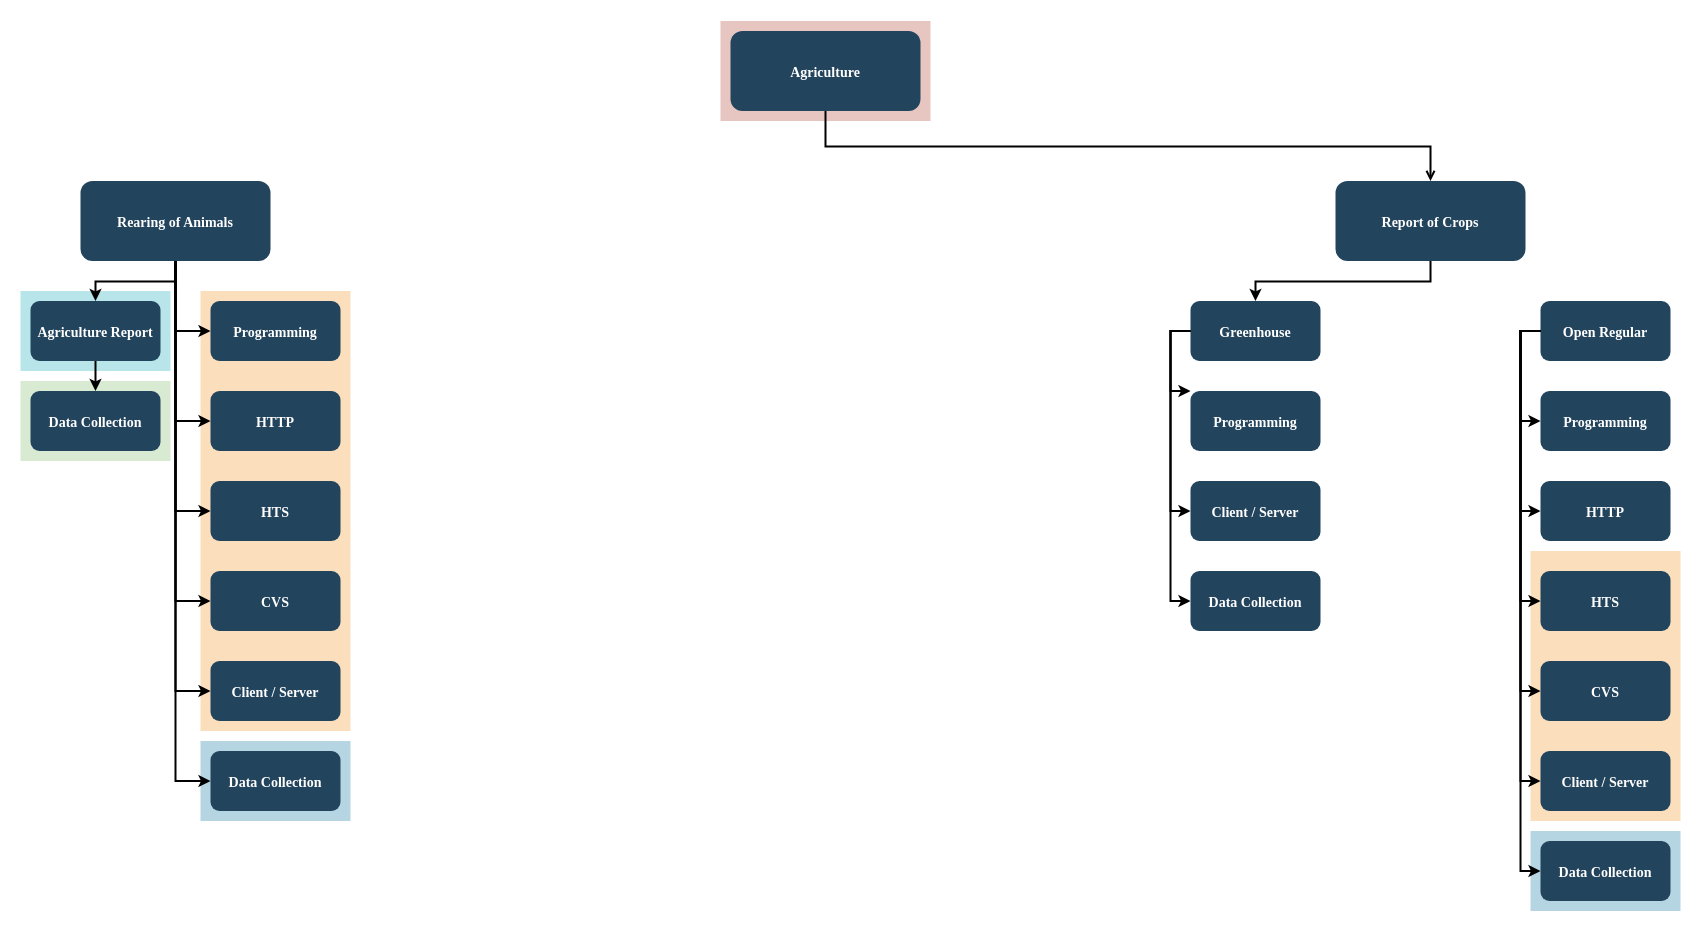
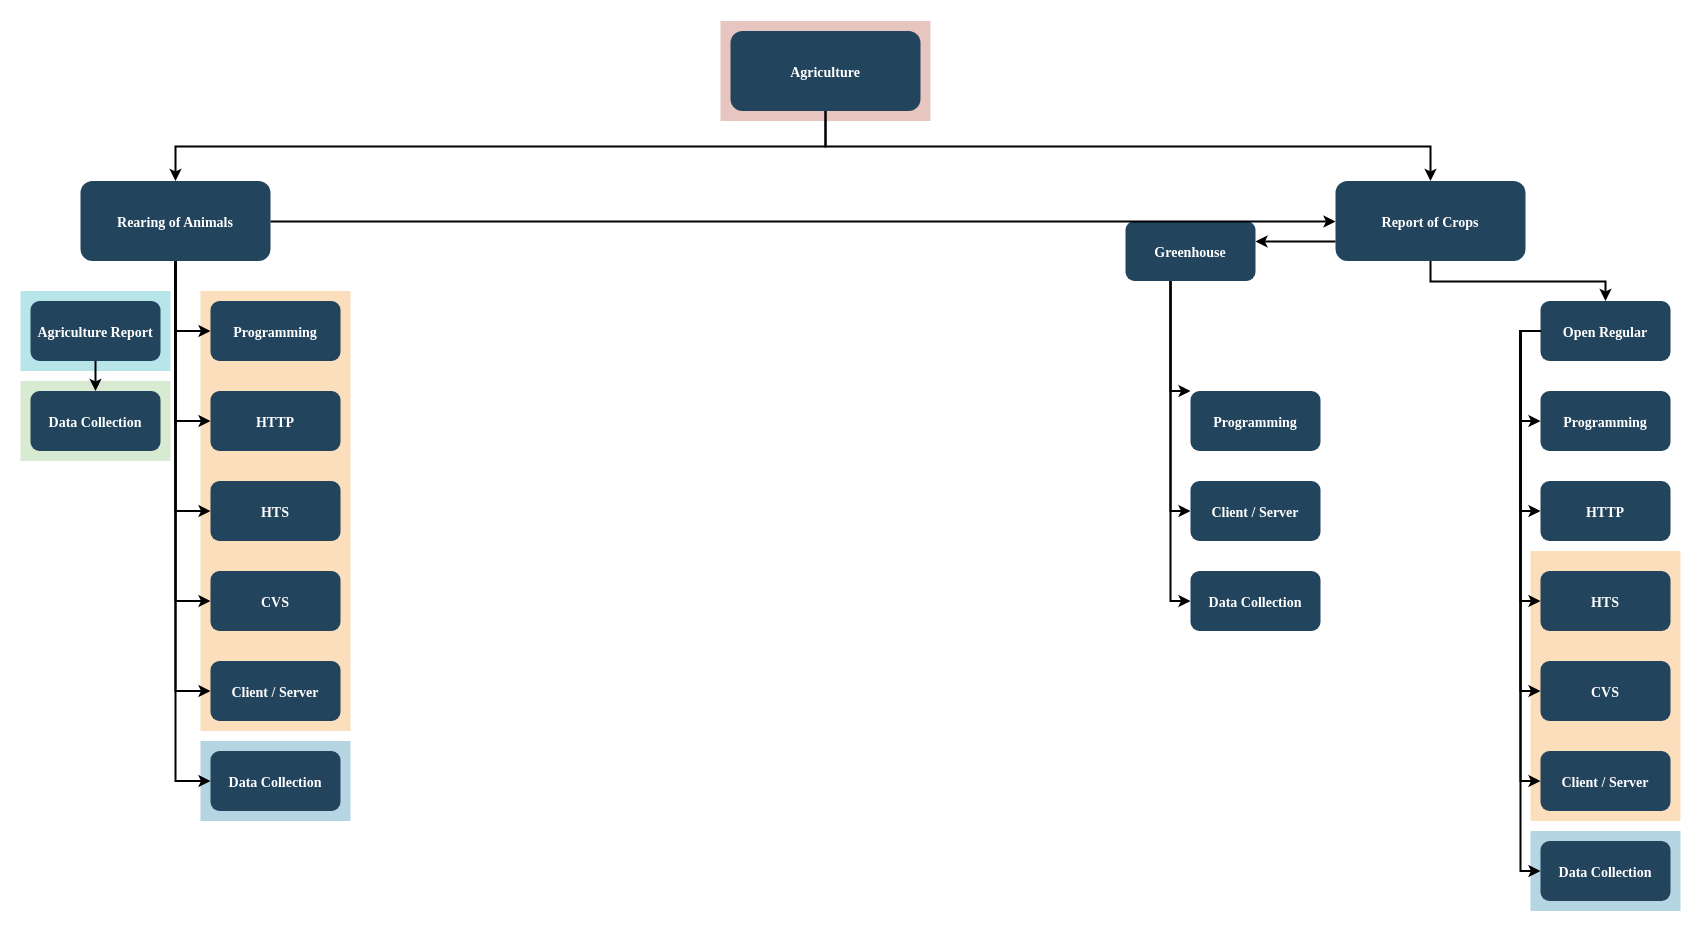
none -> (487, 147)
(1431, 172) -> (1431, 171)
(129, 282) -> (799, 222)
none -> (1524, 282)
(1256, 331) -> (1191, 251)
